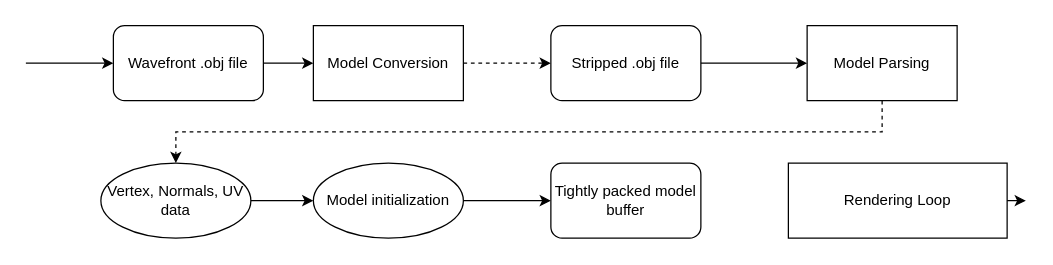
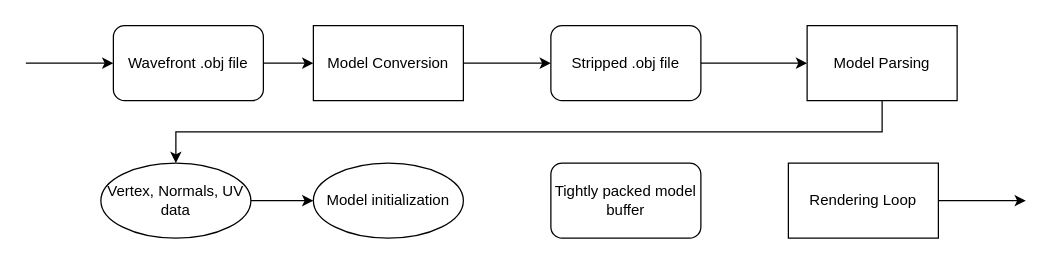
(501, 63) -> (501, 63)
(533, 132) -> (533, 132)
(502, 201) -> none
(898, 201) -> (863, 201)
